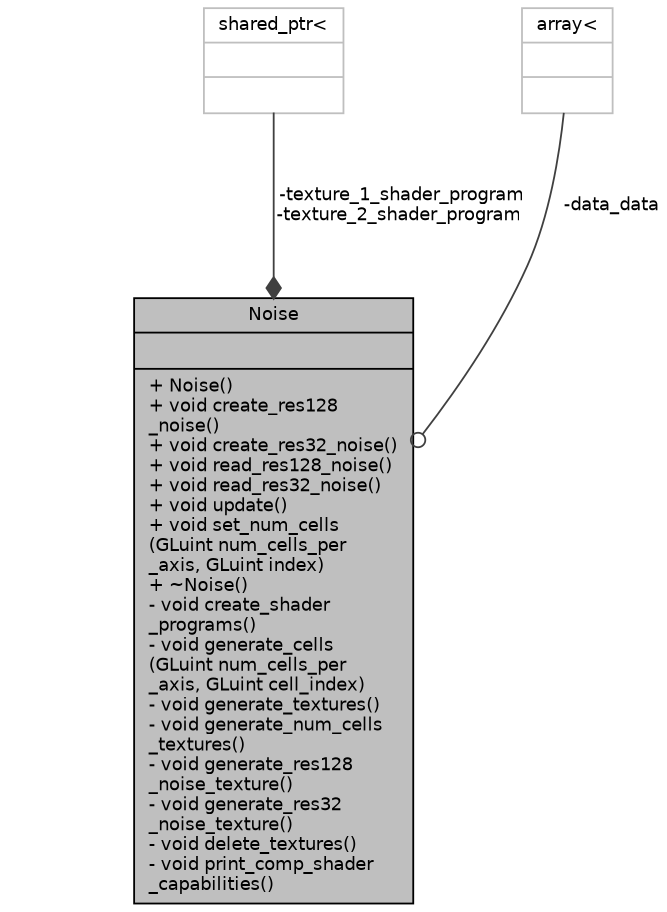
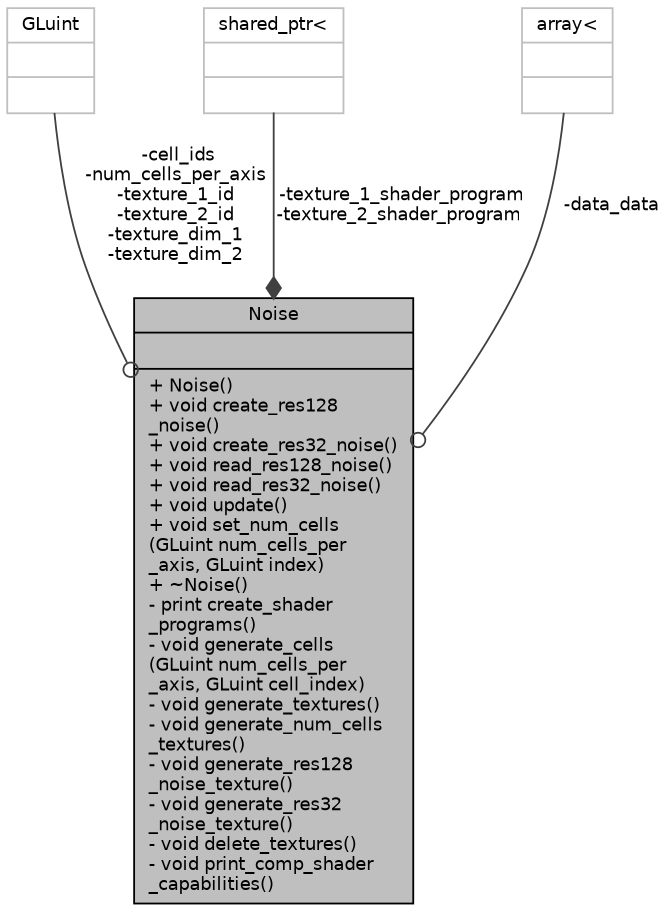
none -> (51, 61)
(239, 605) -> (241, 605)
